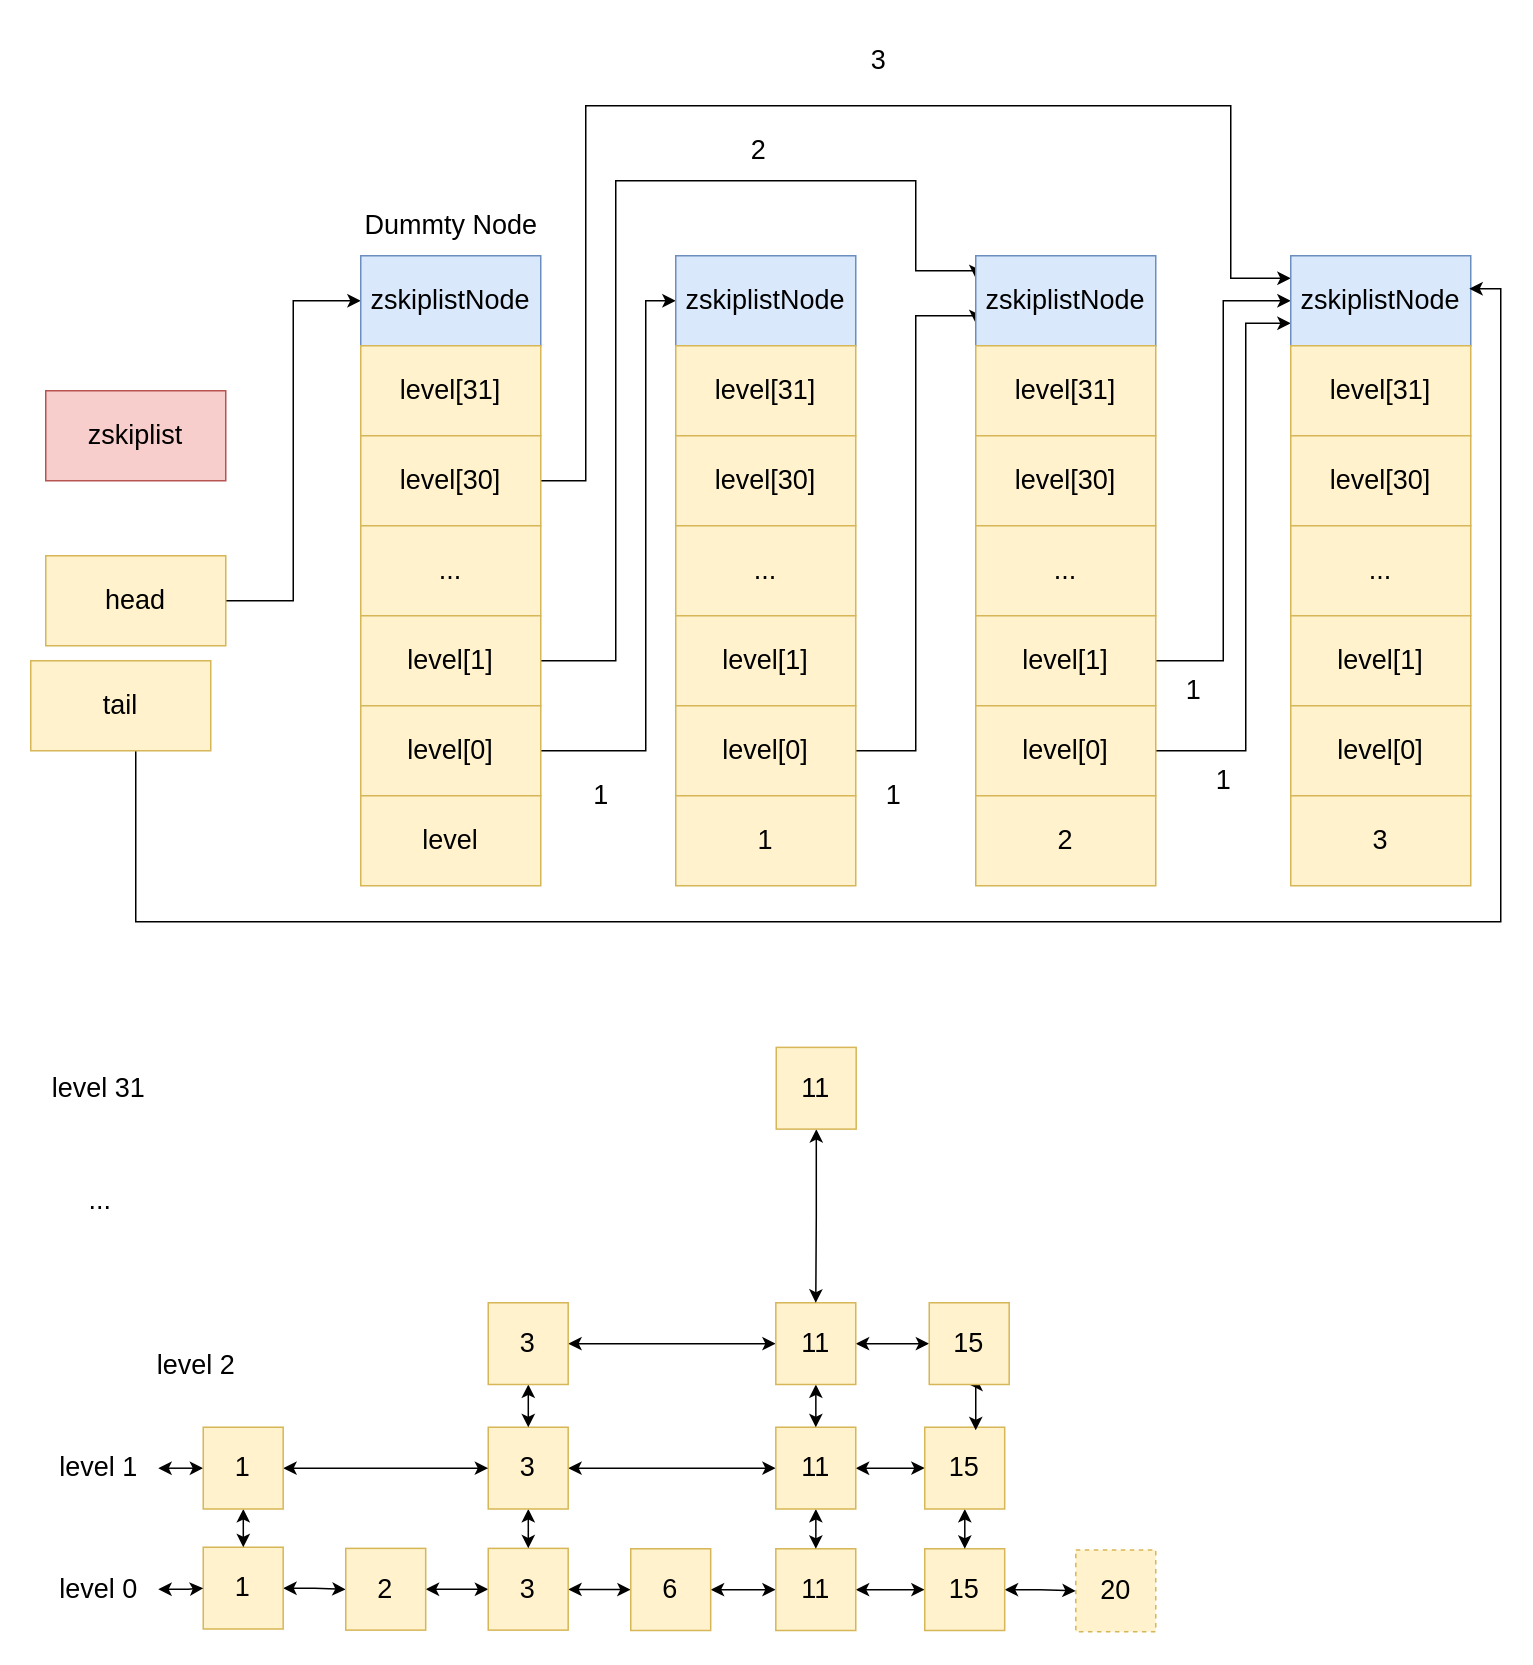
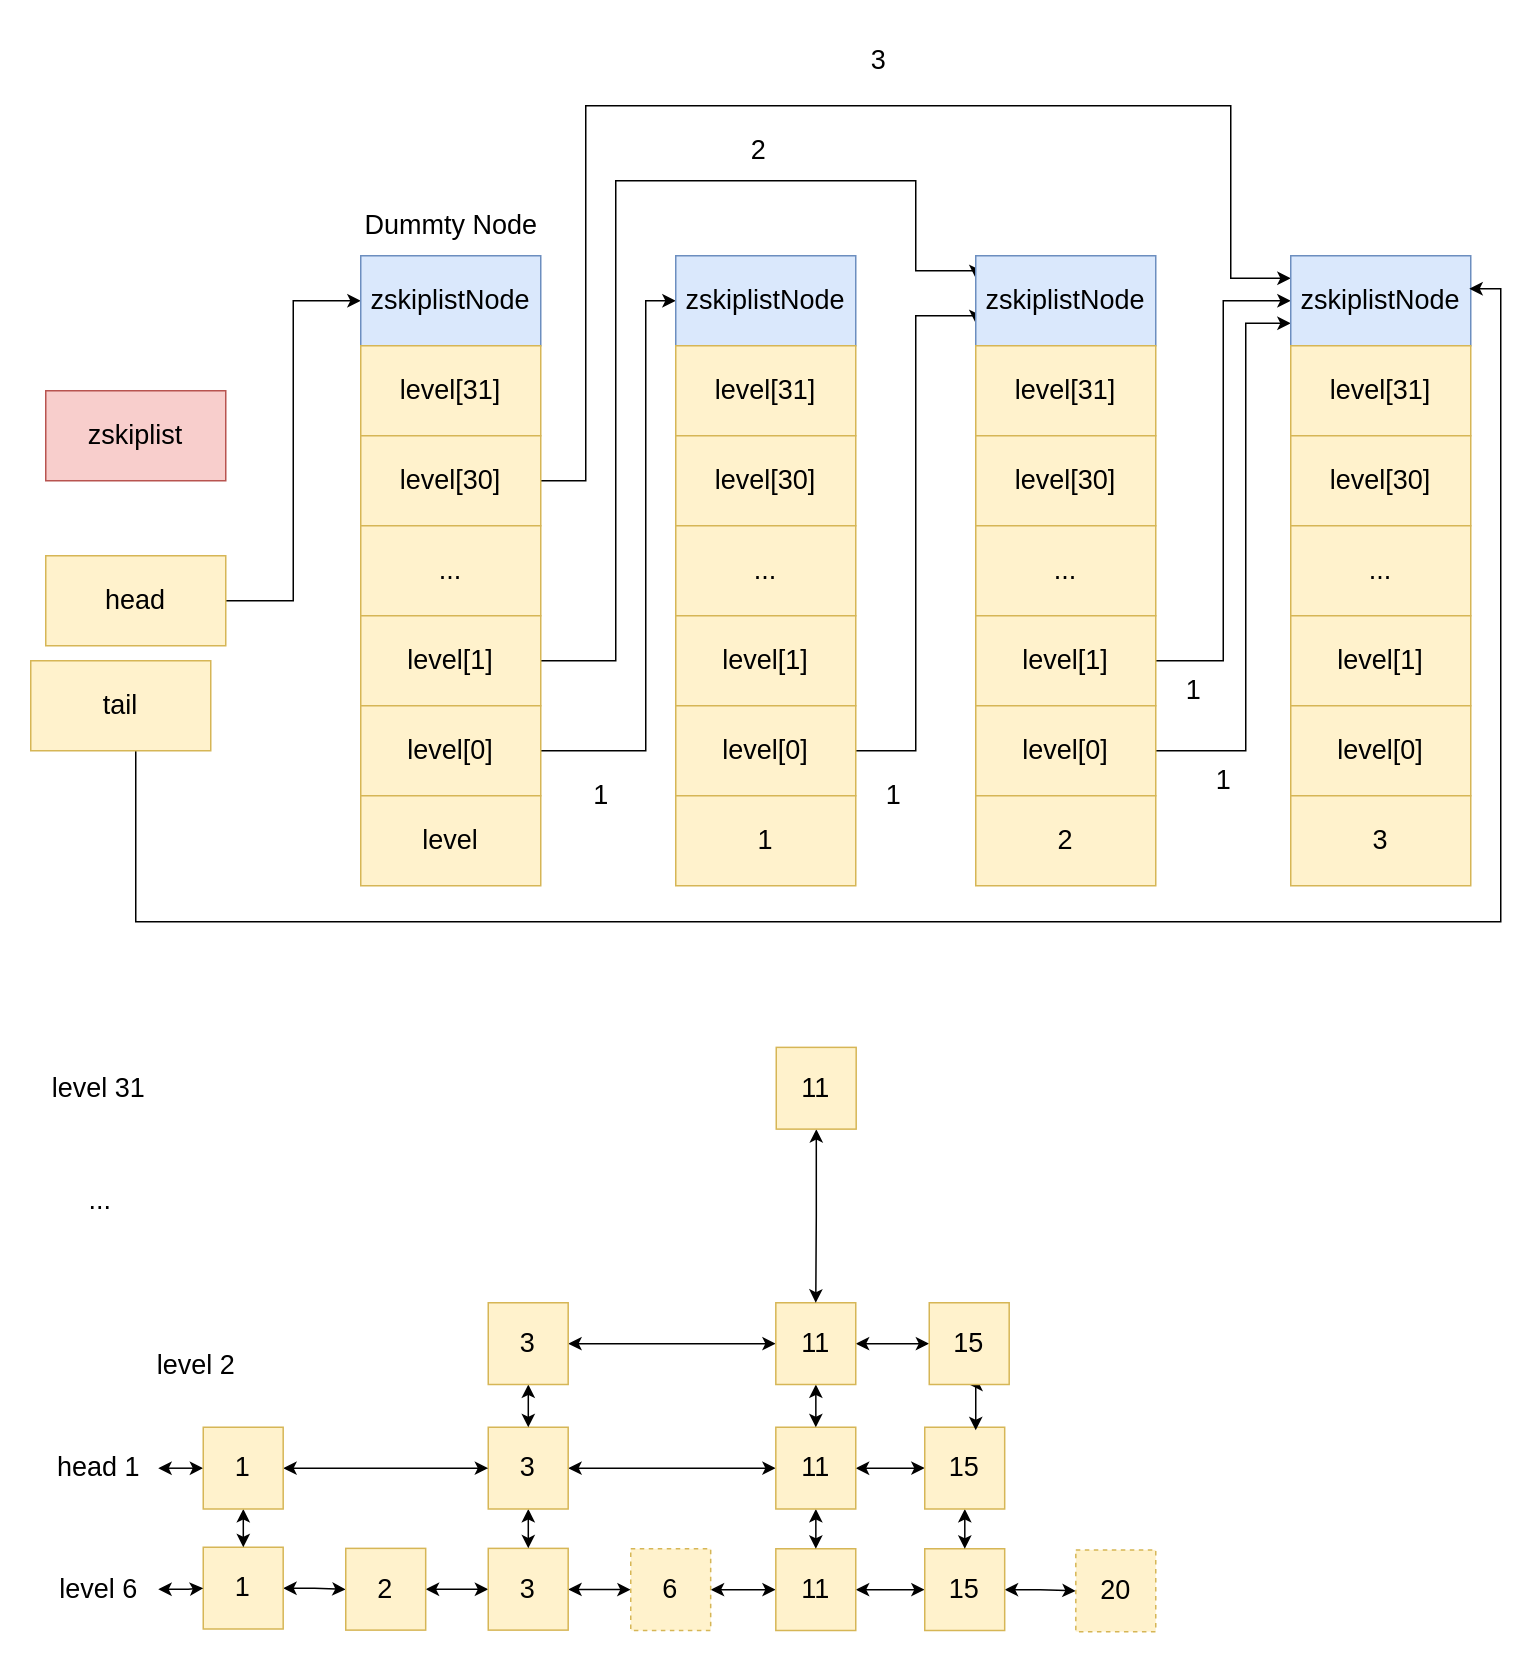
(99, 1468) -> (99, 1468)
(99, 1589) -> (99, 1589)
(671, 1590) -> (671, 1590)
